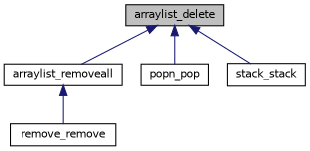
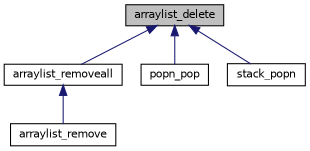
(266, 75) -> (266, 75)
(63, 135) -> (63, 135)
